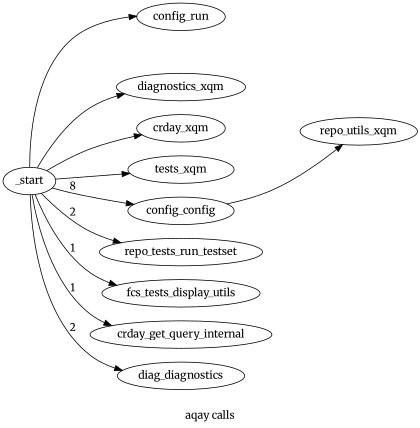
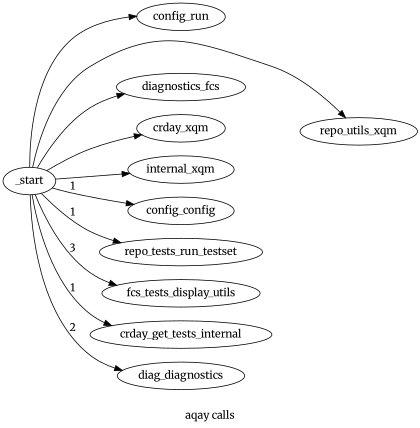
(181, 87) -> (181, 87)
(181, 170) -> (181, 170)
(285, 184) -> (162, 41)
(73, 187) -> (73, 187)
(73, 213) -> (73, 213)
(73, 249) -> (73, 249)
(181, 335) -> (181, 335)
